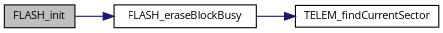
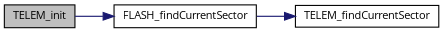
(40, 16) -> (40, 16)
(185, 16) -> (185, 16)
